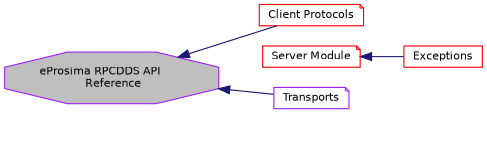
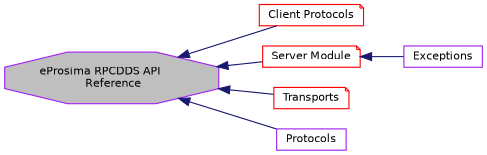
(443, 57) -> (443, 57)
none -> (245, 64)
(311, 98) -> (311, 98)
none -> (311, 140)
